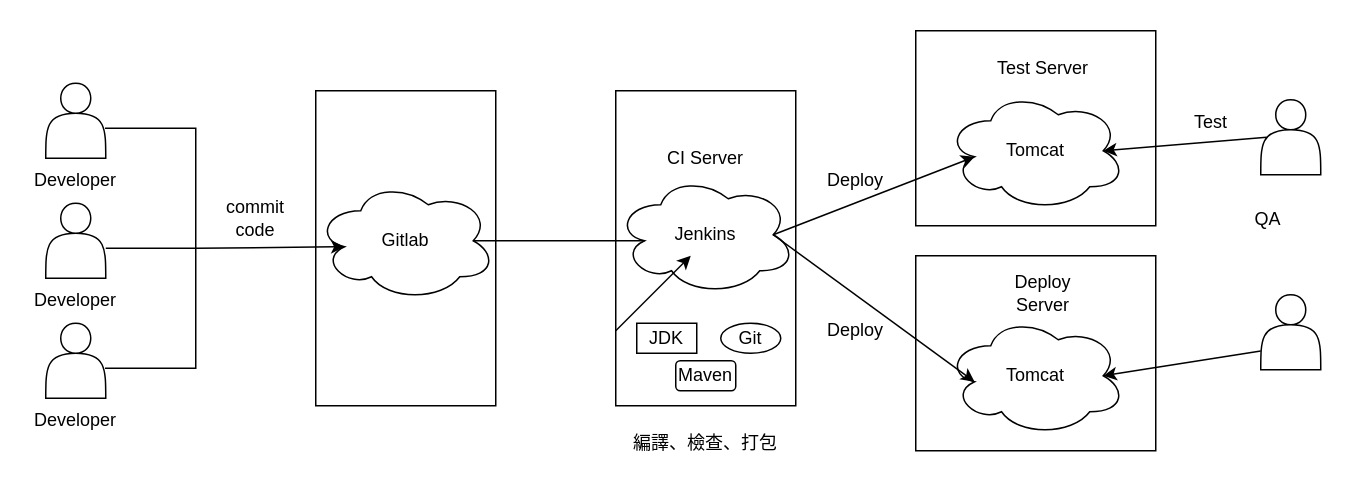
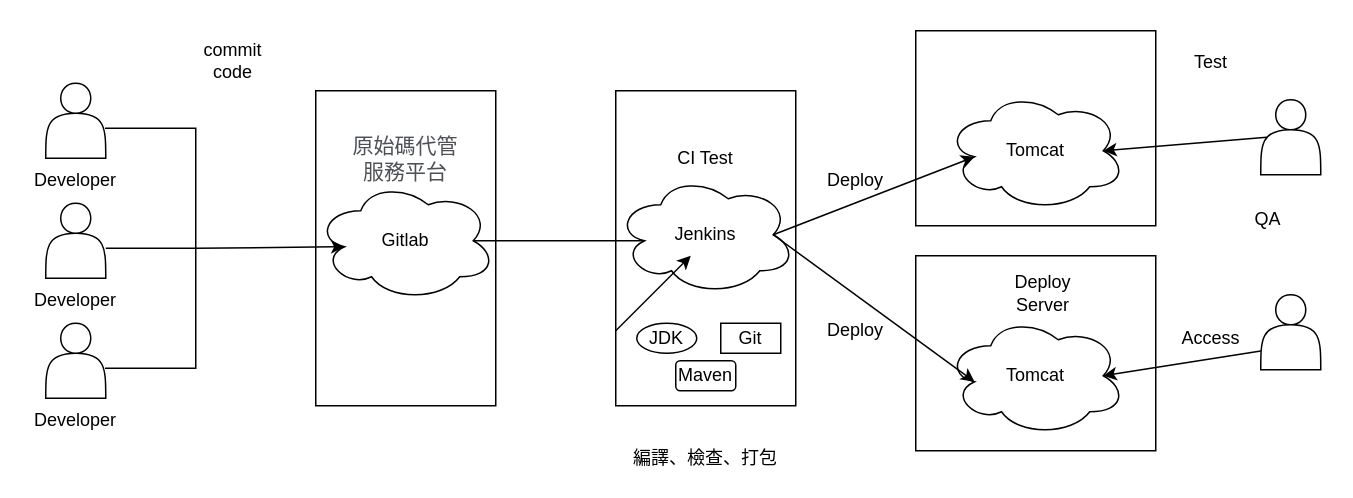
(1043, 68) -> none
(1211, 122) -> (1211, 62)
none -> (406, 158)
(706, 158) -> (706, 158)
(256, 218) -> (233, 61)
(667, 338) -> (667, 338)
(751, 338) -> (751, 338)
none -> (1211, 338)
(706, 443) -> (706, 458)
